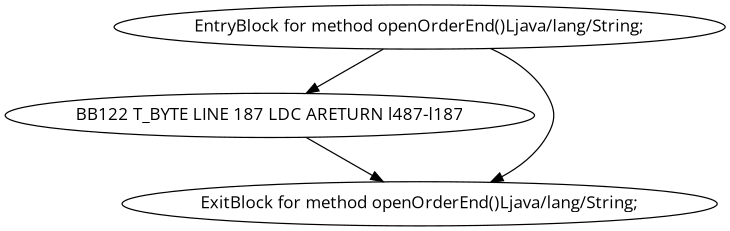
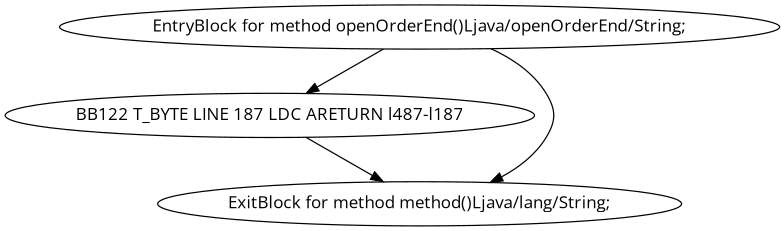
(420, 27) -> (420, 27)
(420, 204) -> (420, 204)
